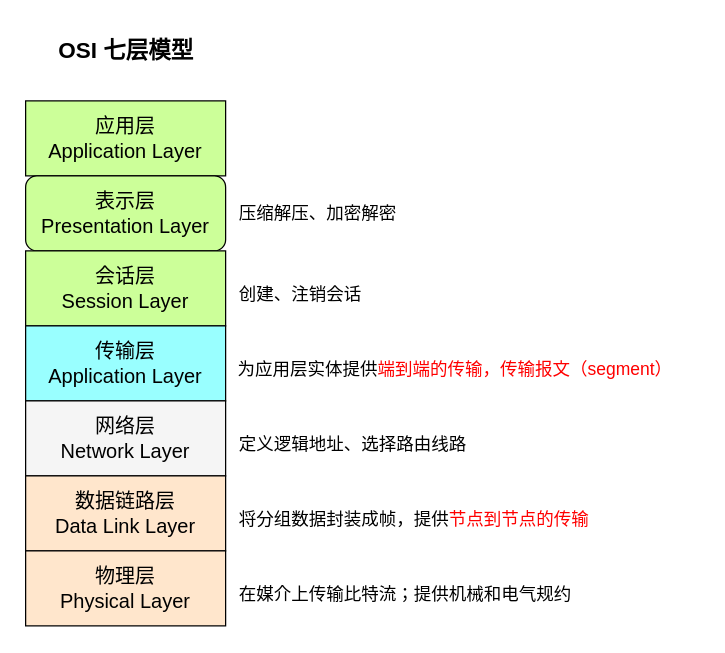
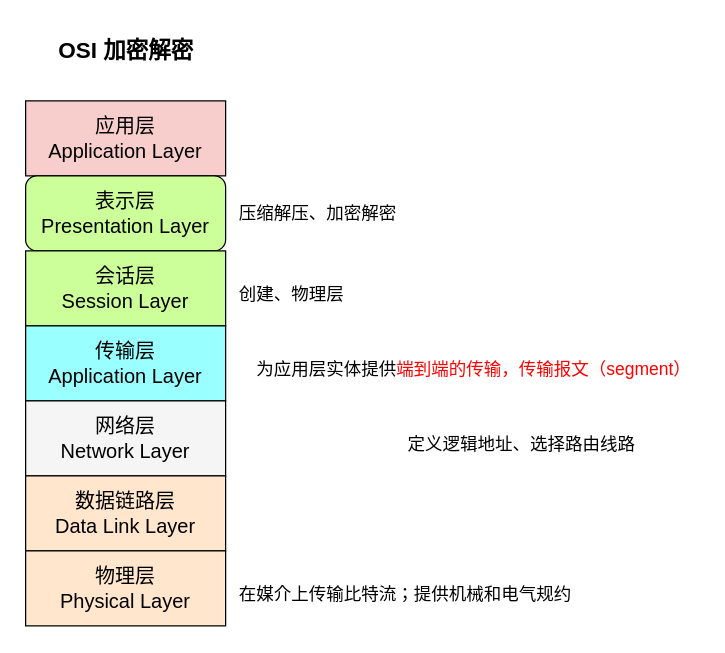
(126, 51) -> (126, 51)
(126, 138) -> (126, 138)
(301, 294) -> (292, 294)
(467, 369) -> (486, 369)
(368, 444) -> (537, 444)
(424, 519) -> none
